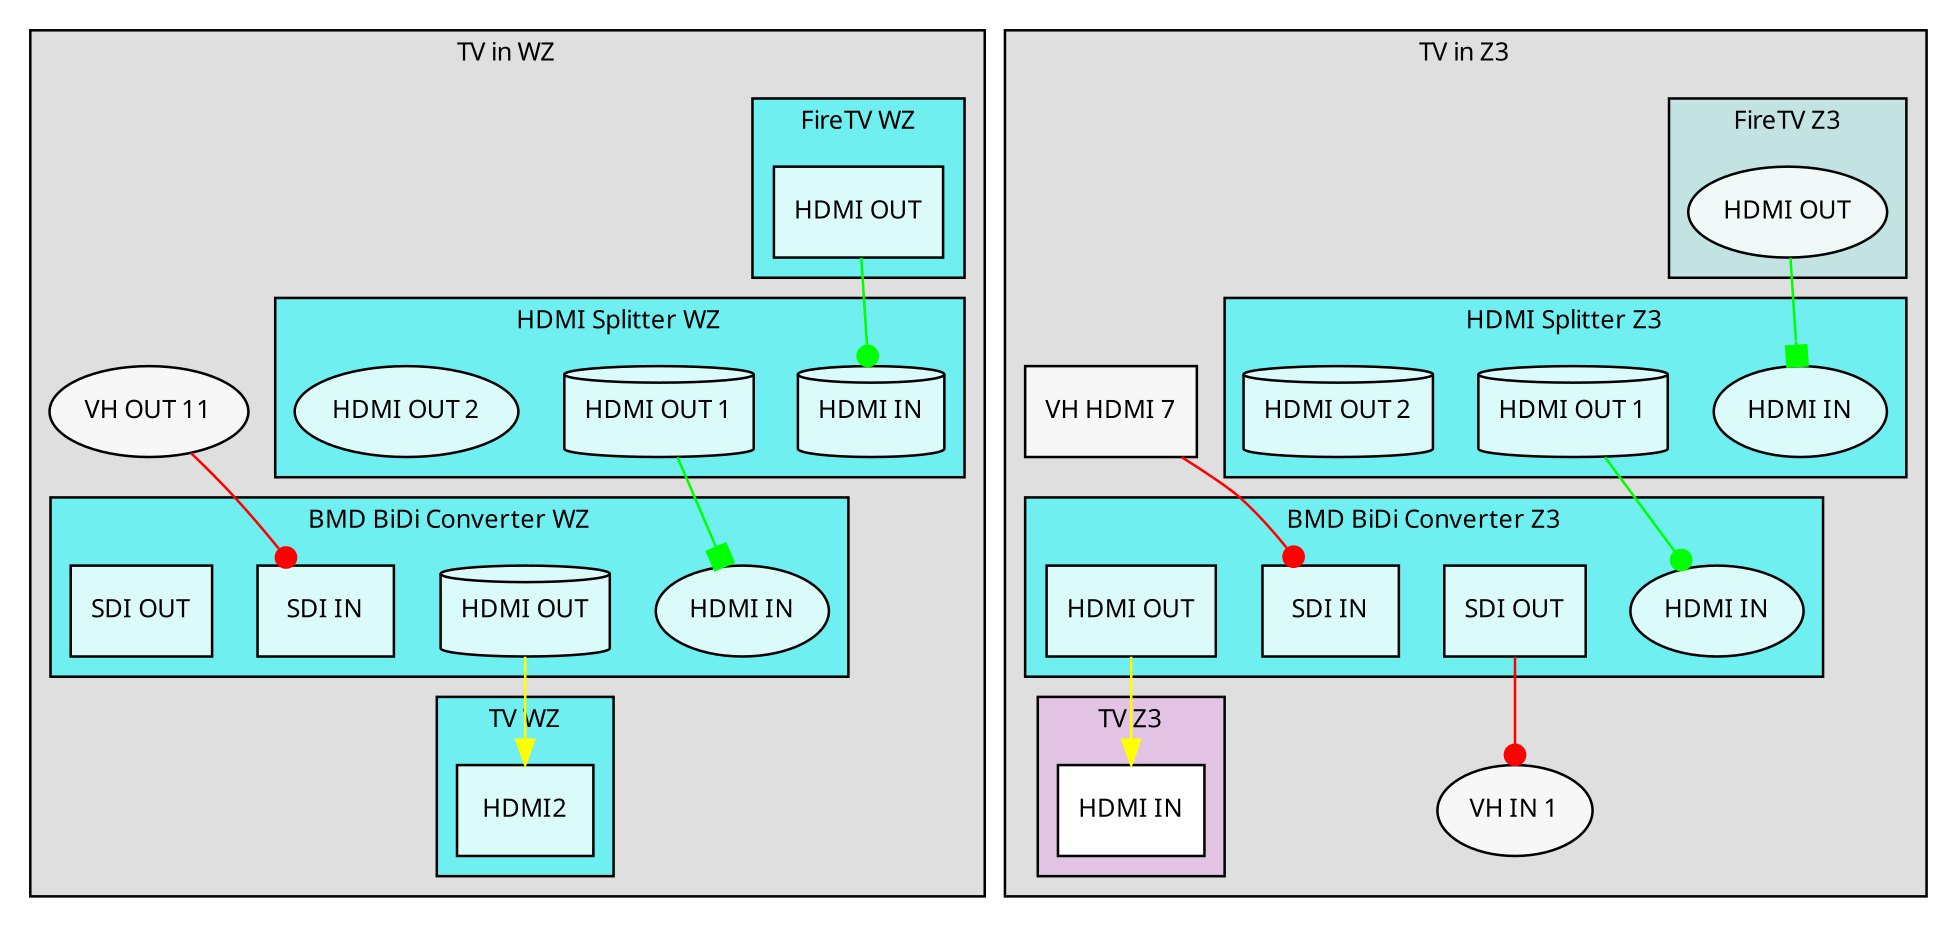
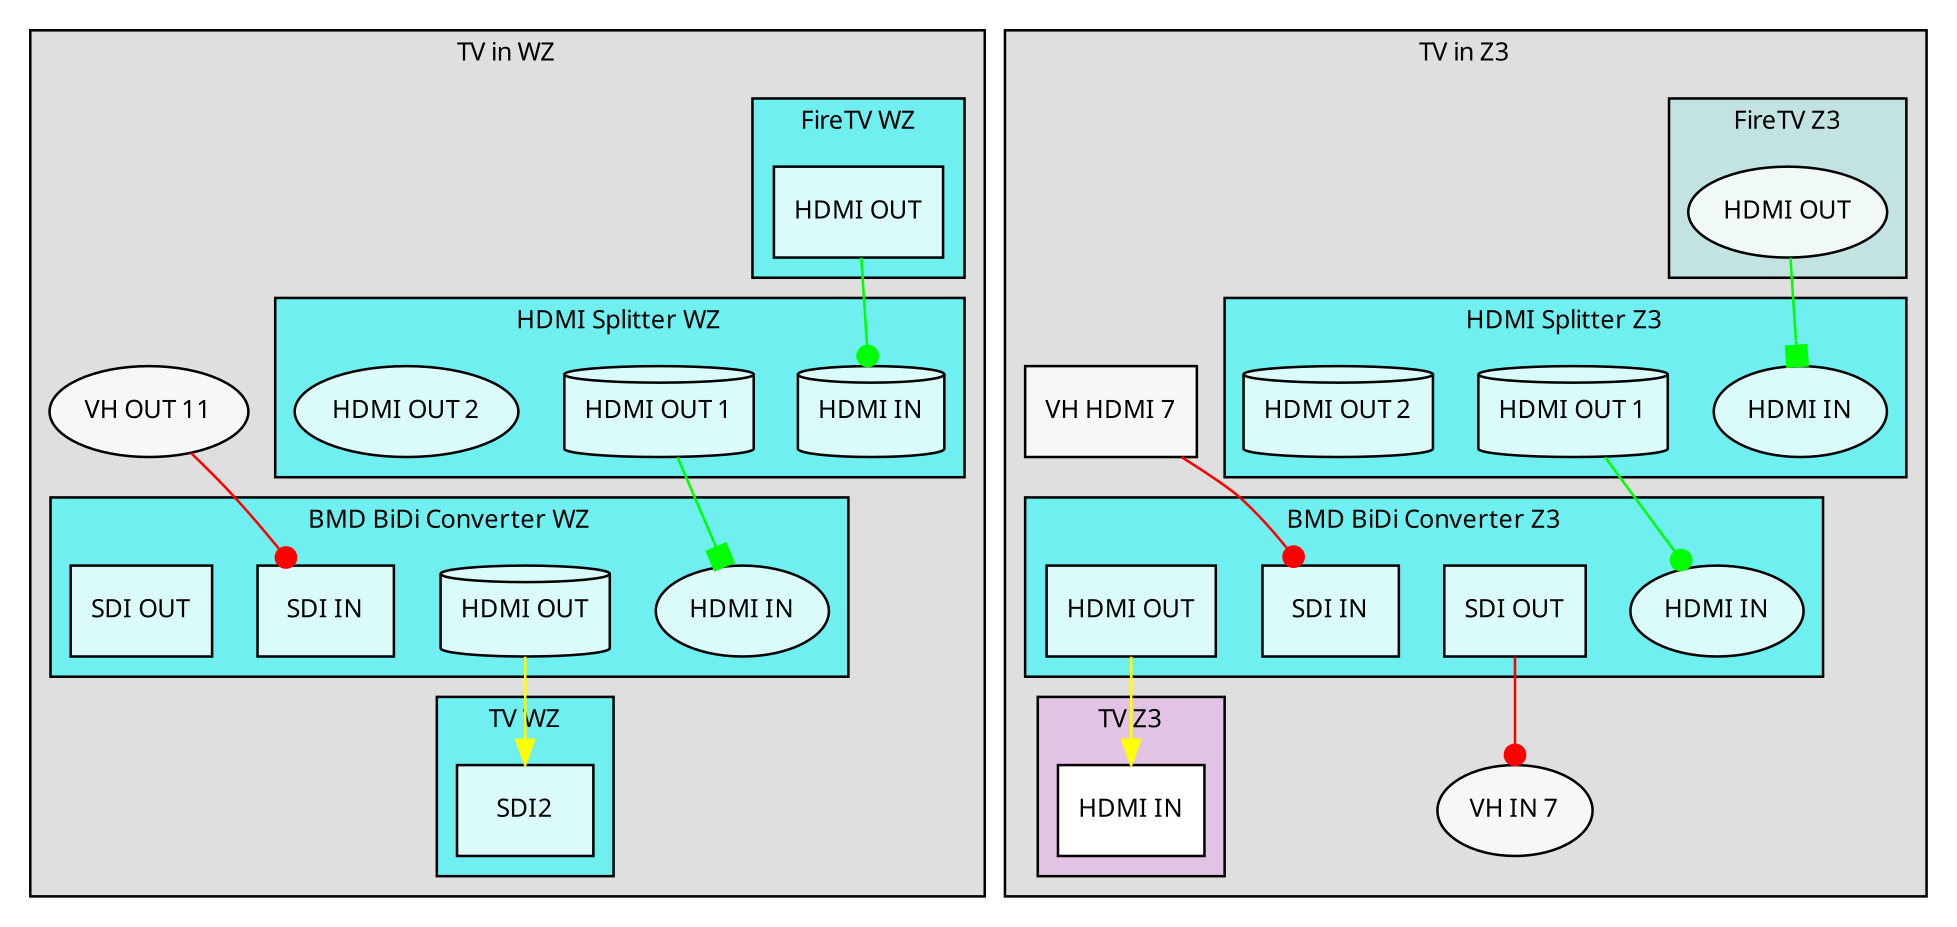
(525, 811) -> (525, 811)
(1515, 811) -> (1515, 811)
